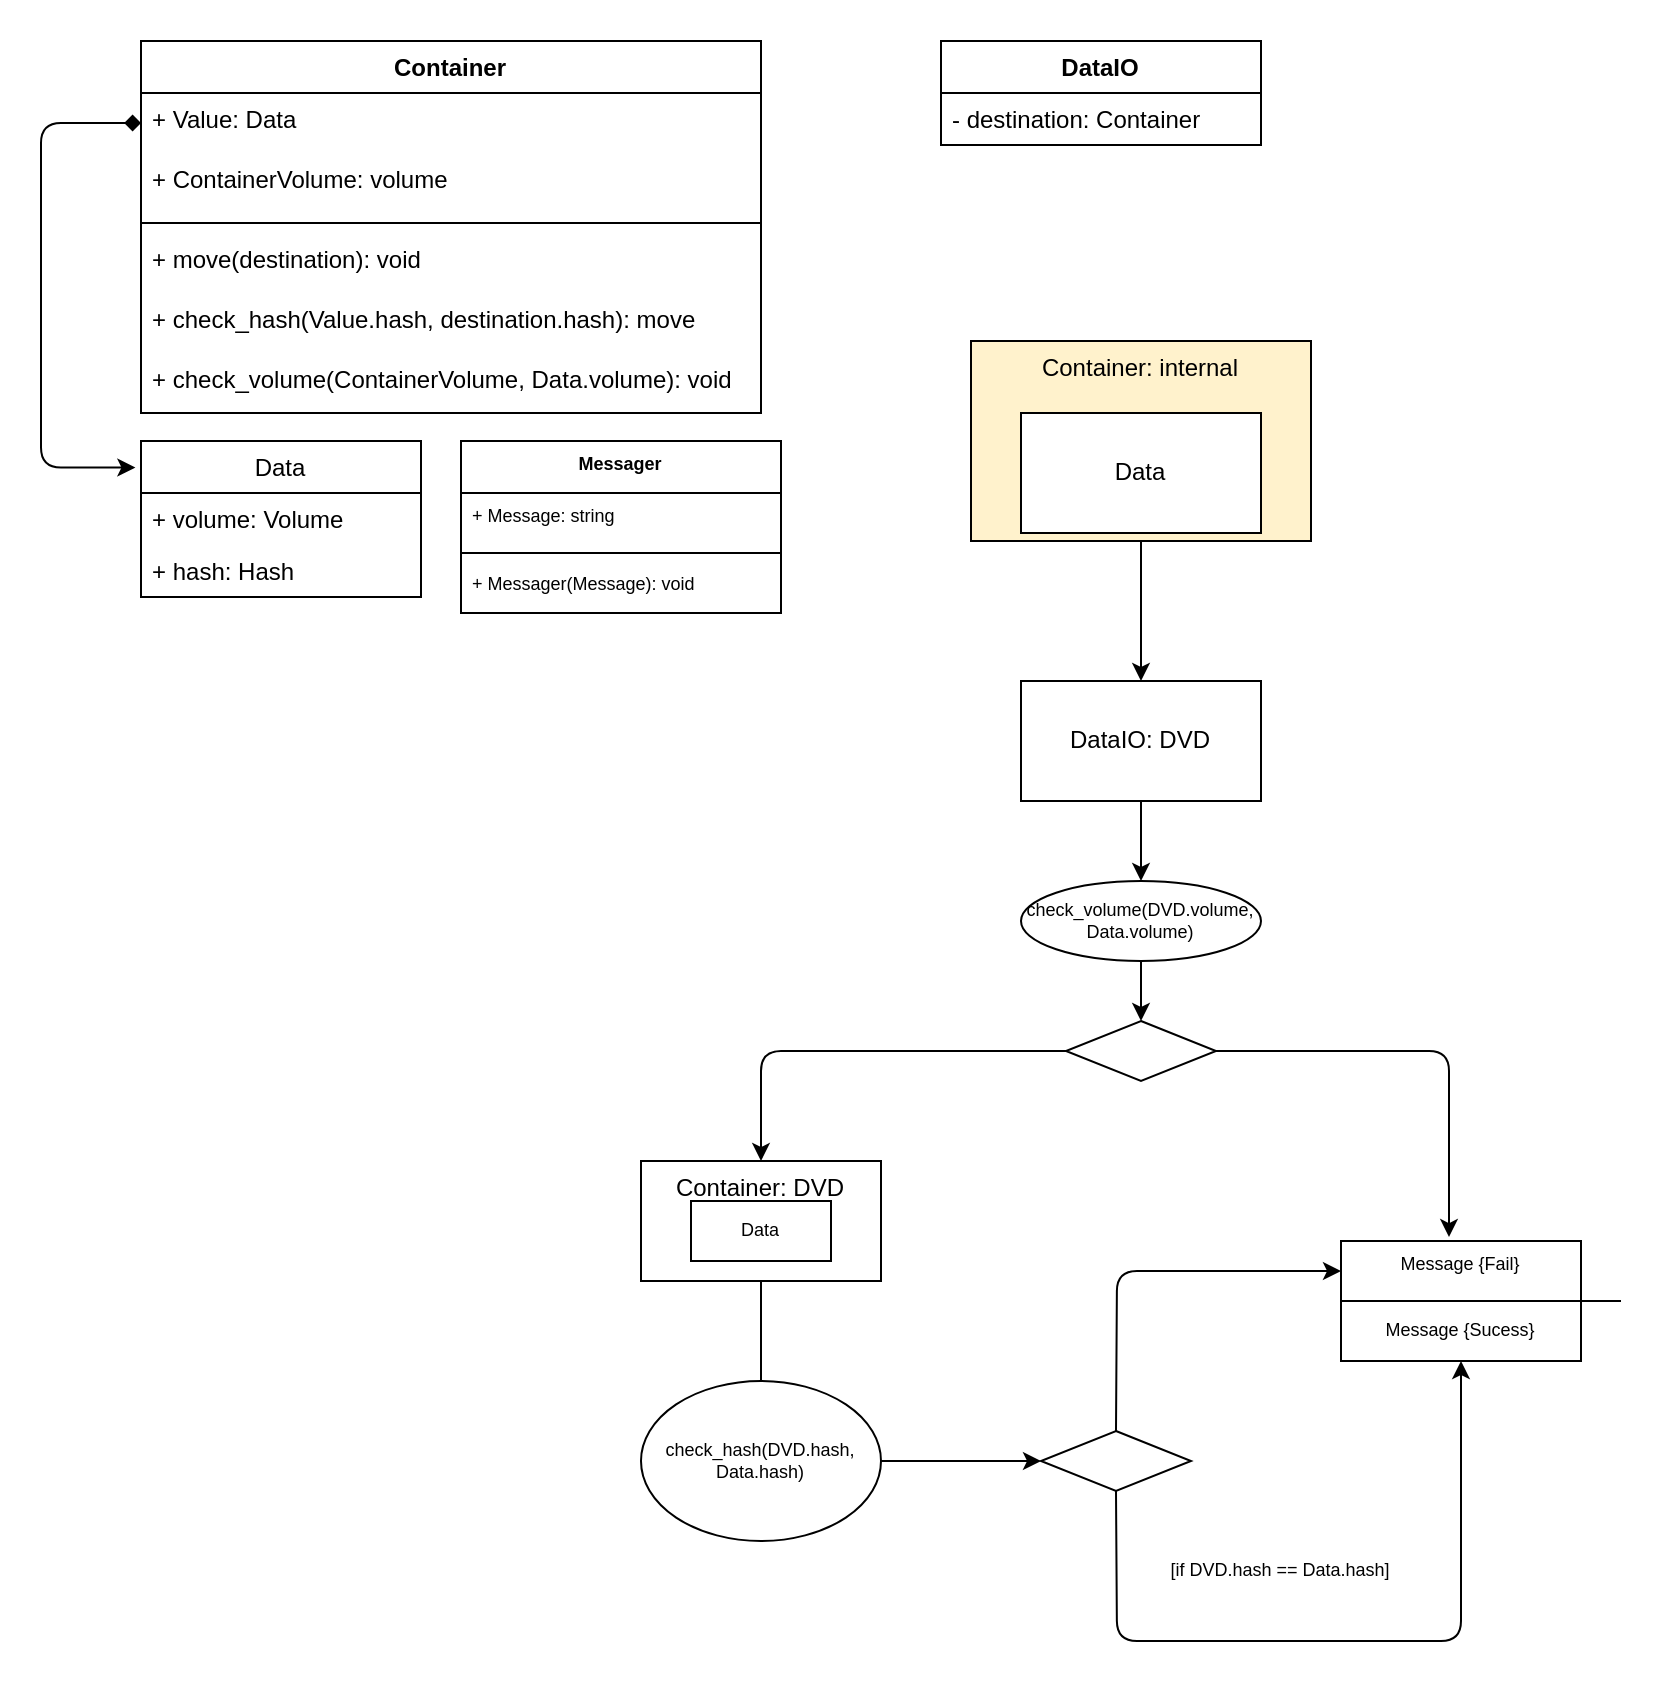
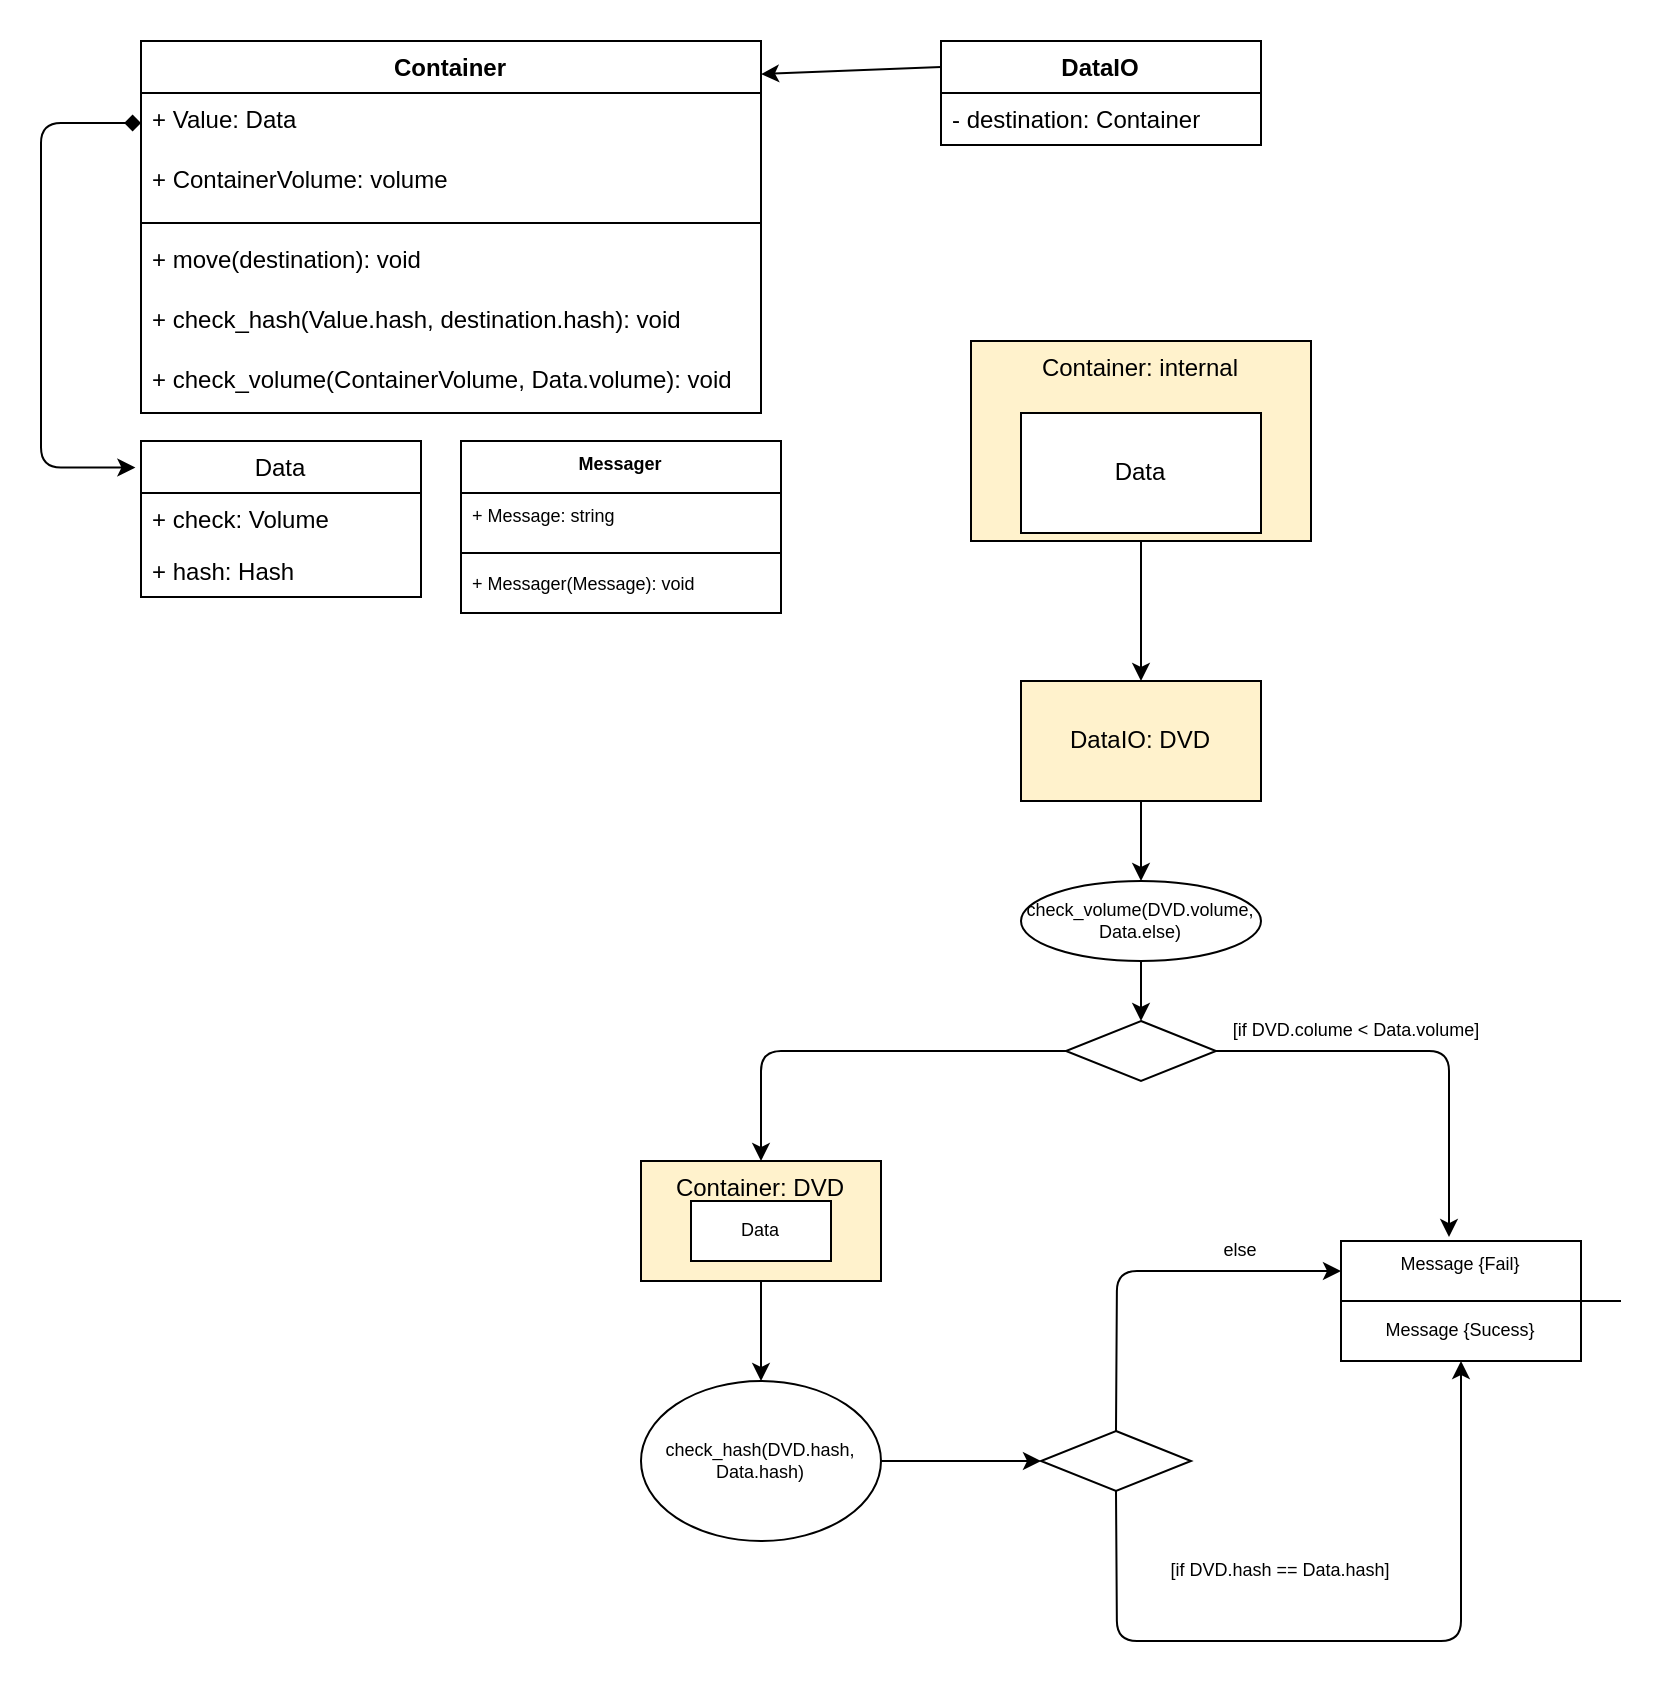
none -> (858, 70)
(443, 320) -> (440, 320)
(244, 520) -> (240, 520)
(1141, 741) -> (1141, 741)
(1141, 921) -> (1141, 921)
none -> (1356, 1031)
(761, 1189) -> (761, 1189)
none -> (1241, 1251)
(761, 1371) -> (761, 1366)
